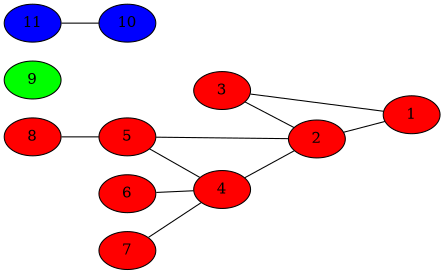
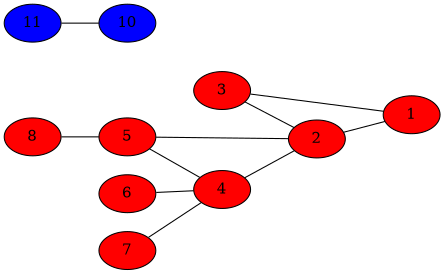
(33, 80) -> none
